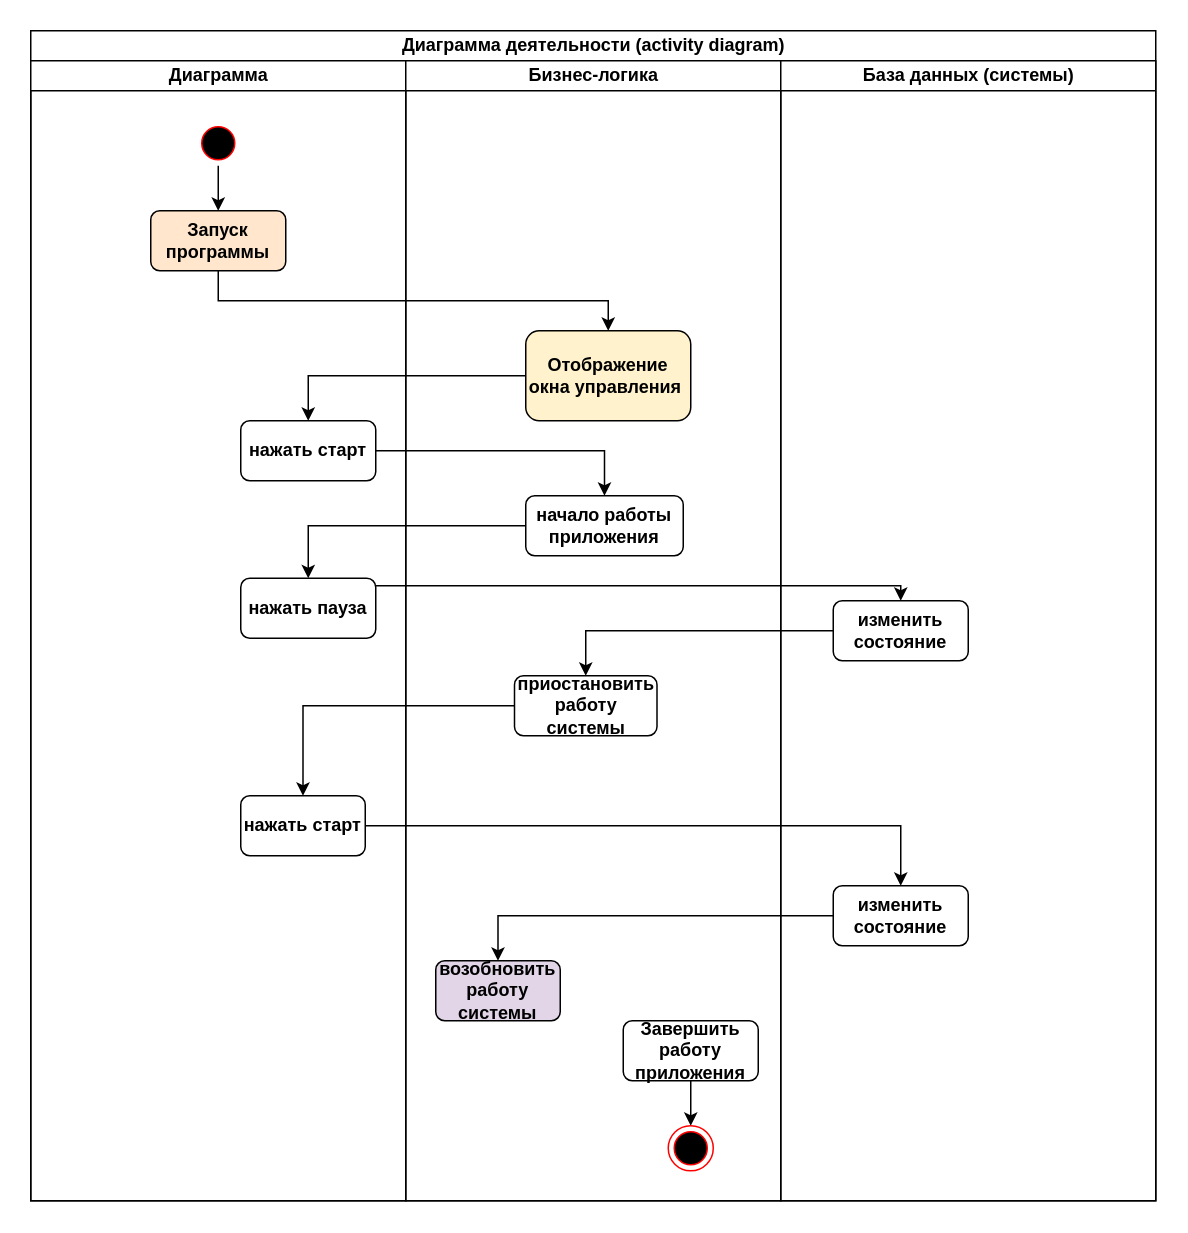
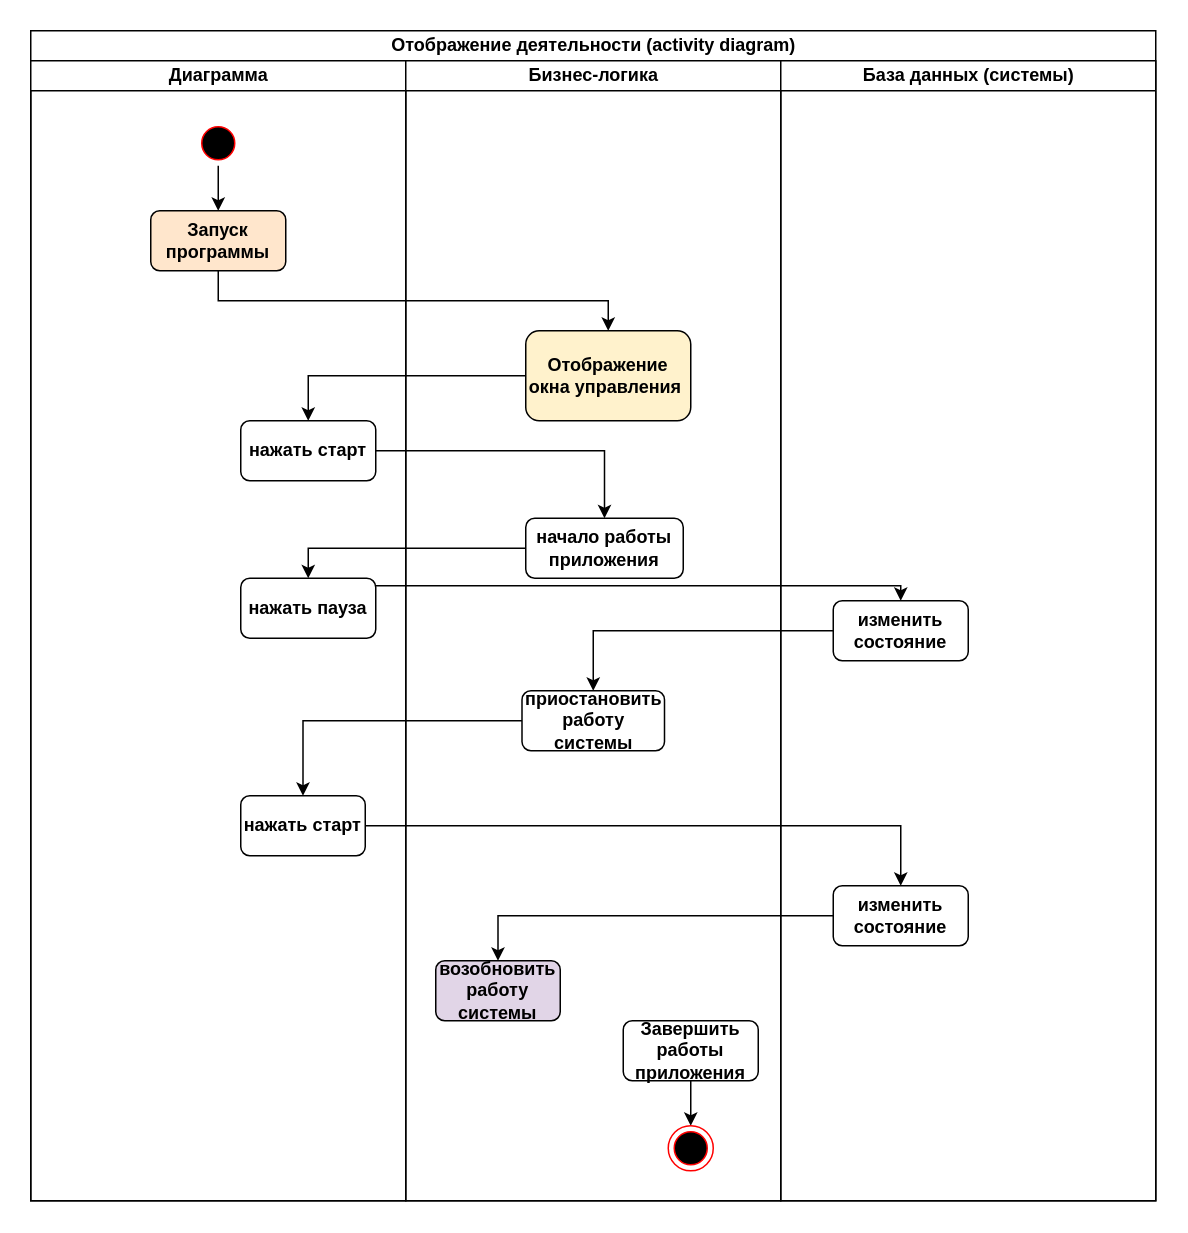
(594, 46) -> (594, 46)
(605, 526) -> (605, 548)
(586, 706) -> (593, 721)
(691, 1051) -> (691, 1051)
